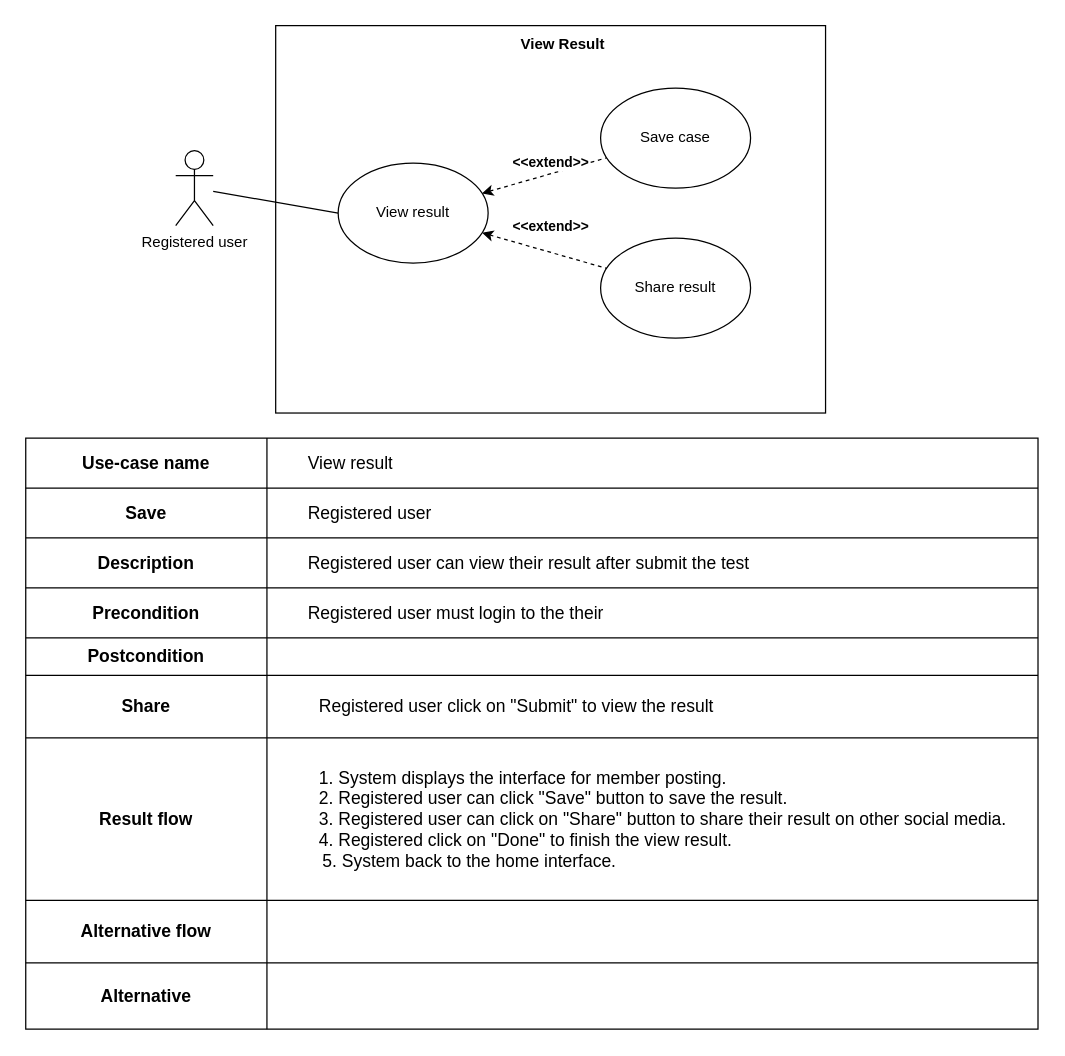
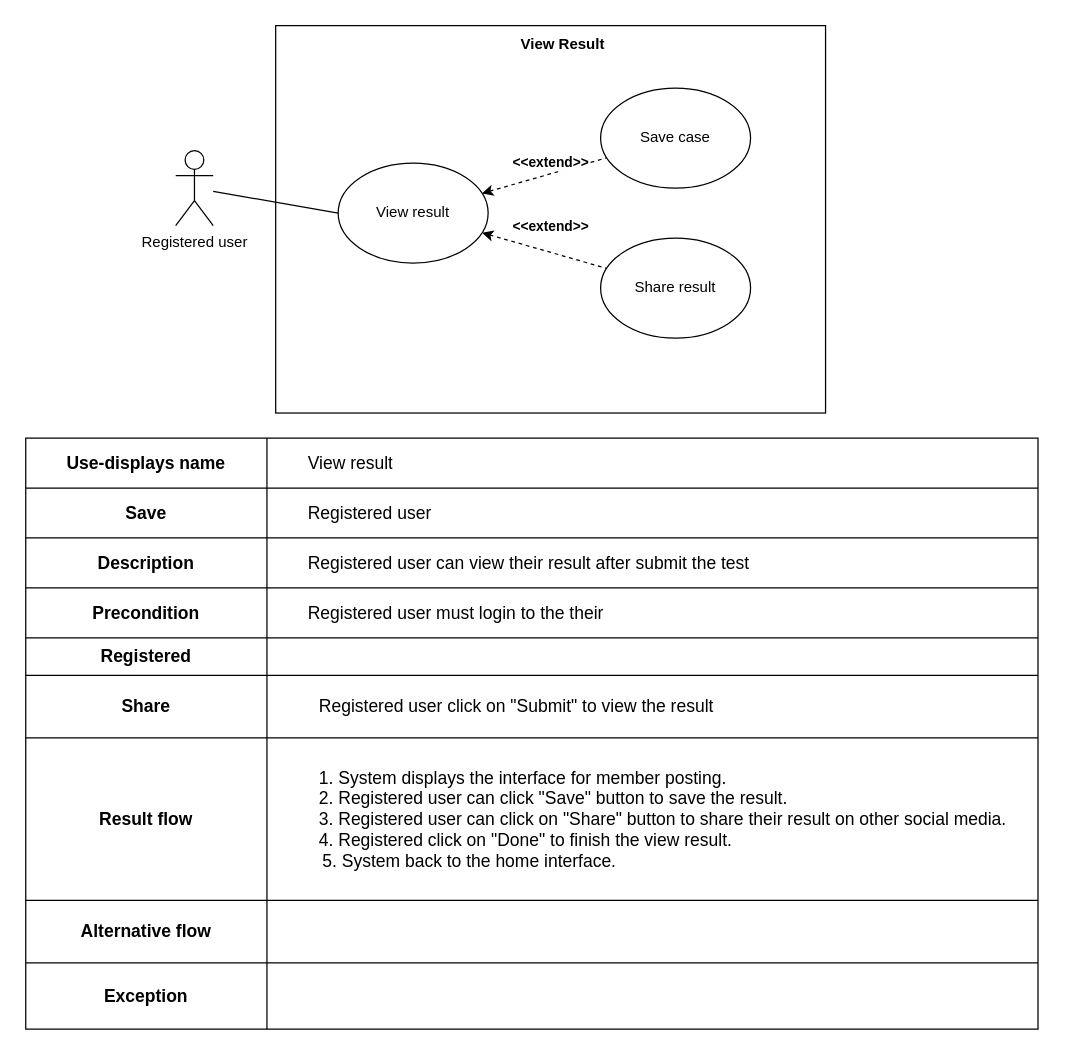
(146, 463) -> (146, 463)
(146, 657) -> (146, 657)
(146, 997) -> (146, 997)
